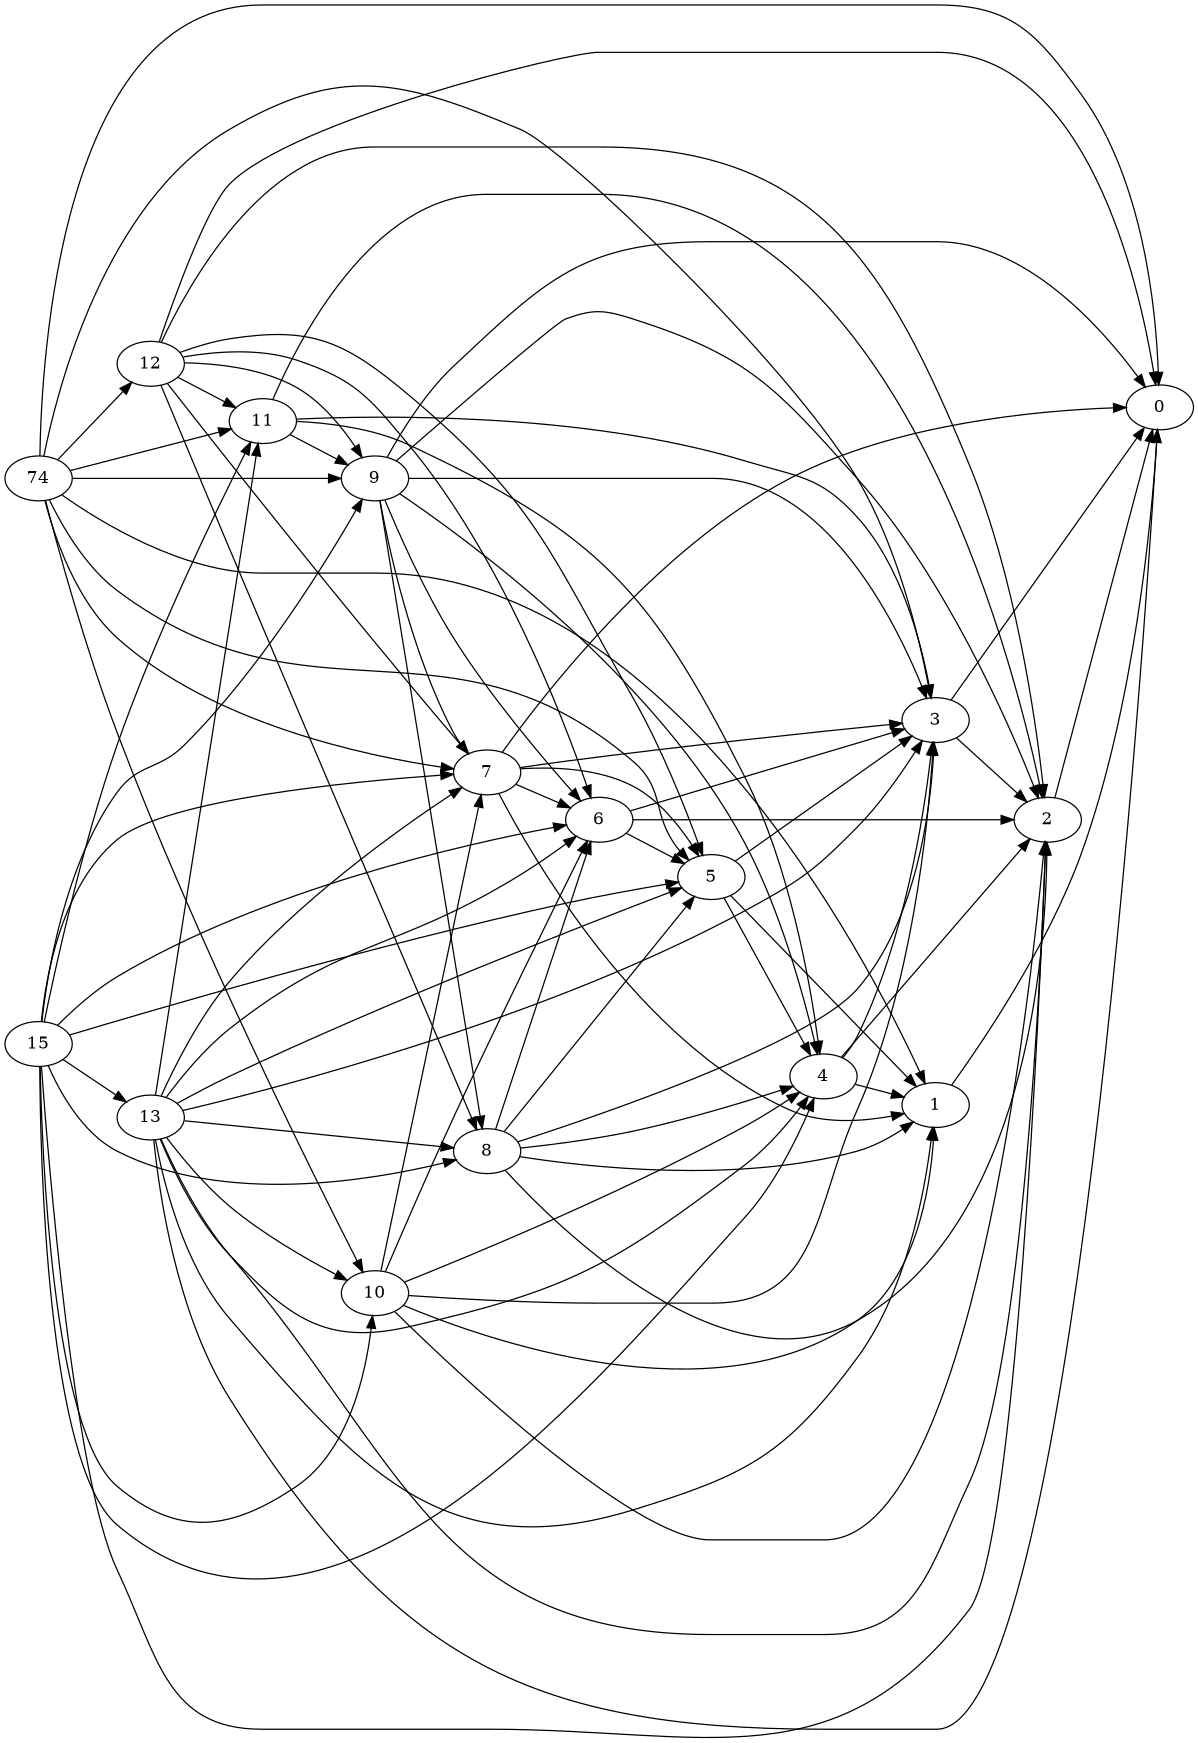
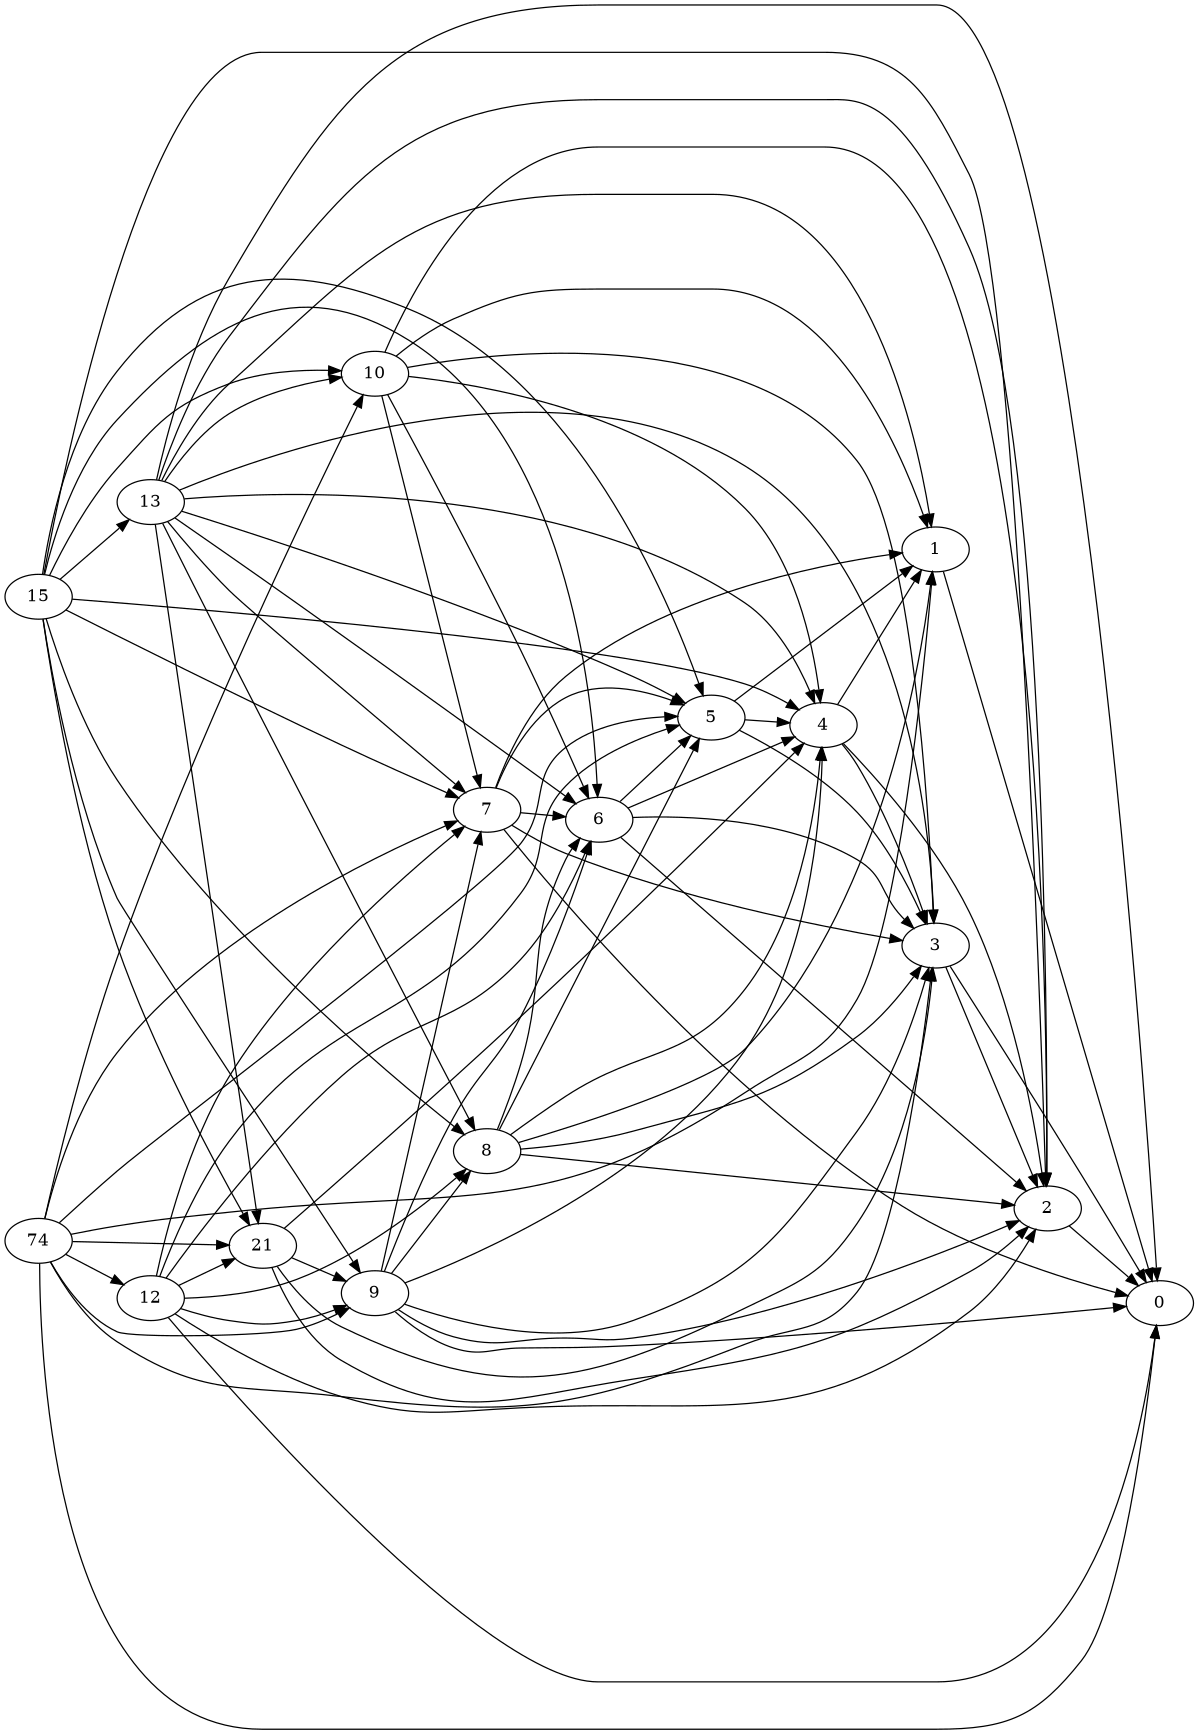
(263, 421) -> (263, 1246)
none -> (705, 775)
